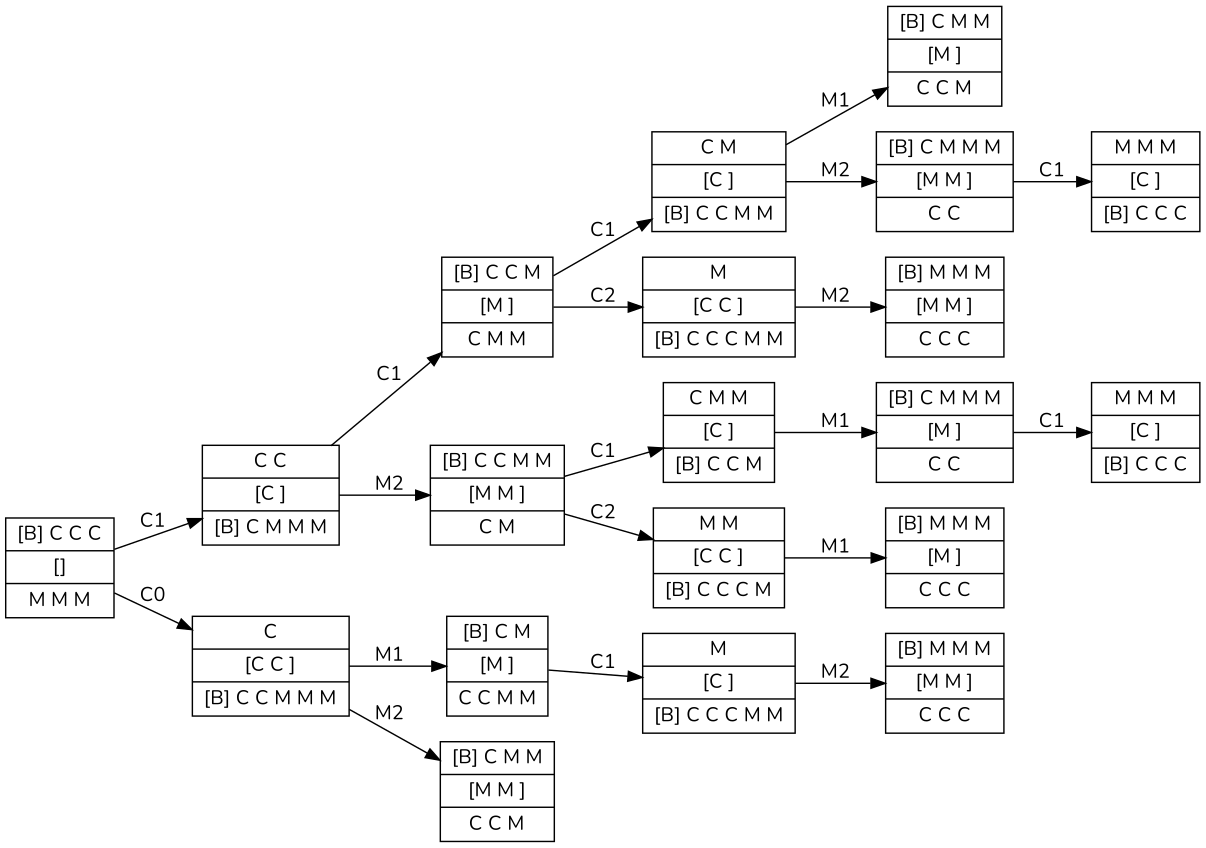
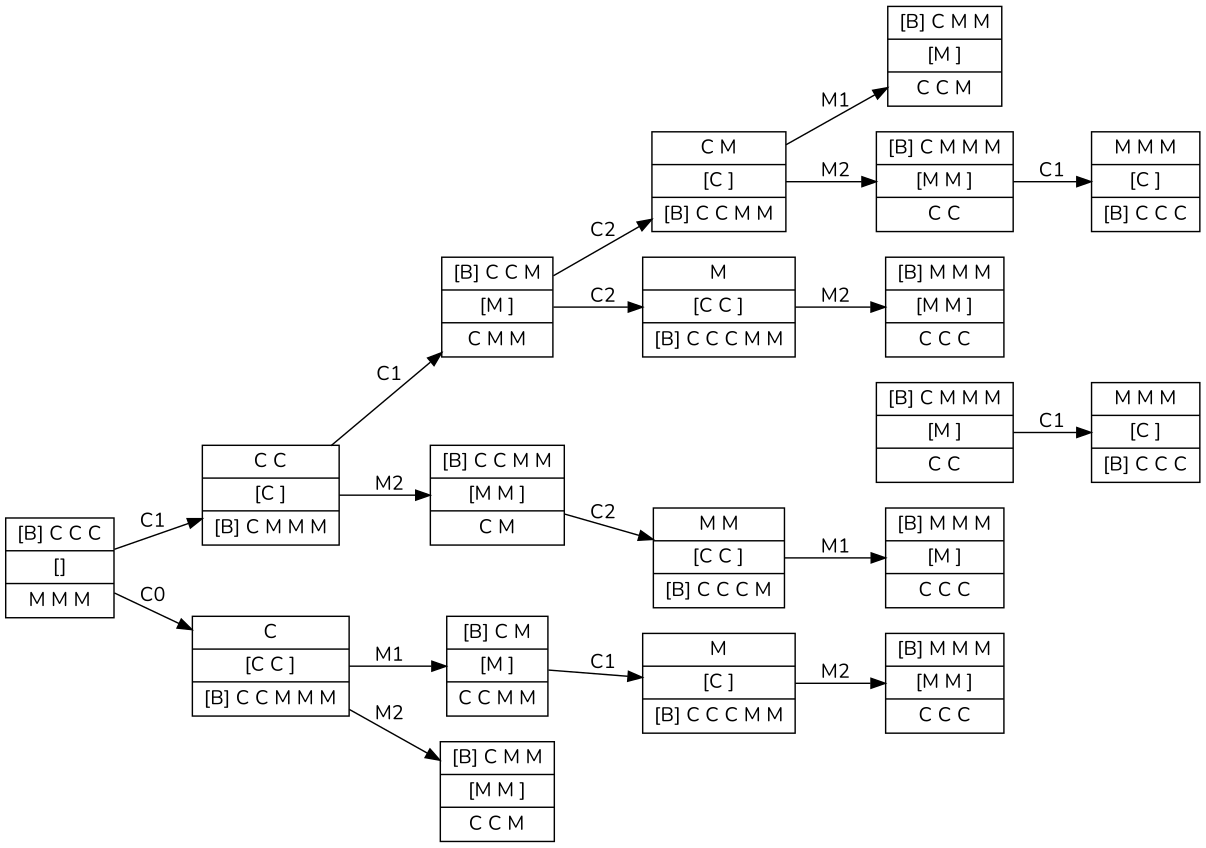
(603, 231) -> (603, 231)
(719, 432) -> none
